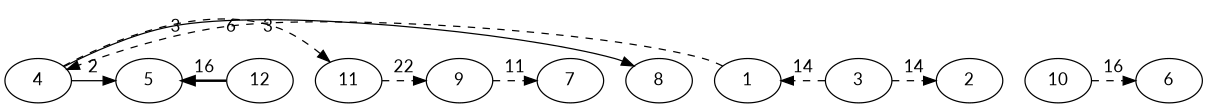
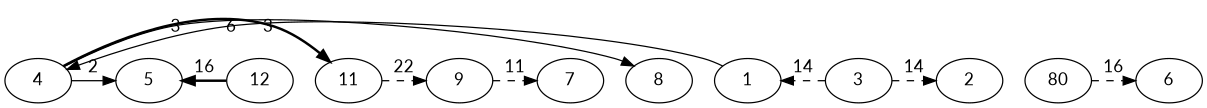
(192, 22) -> (192, 22)
(498, 29) -> (498, 29)
(1058, 81) -> (1058, 81)
